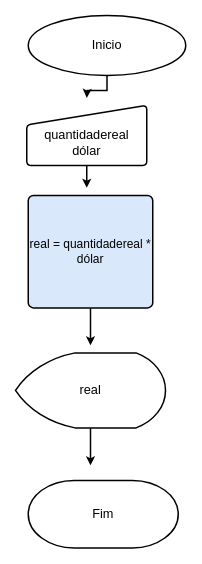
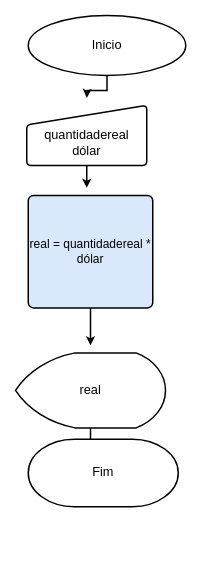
(103, 514) -> (103, 473)
